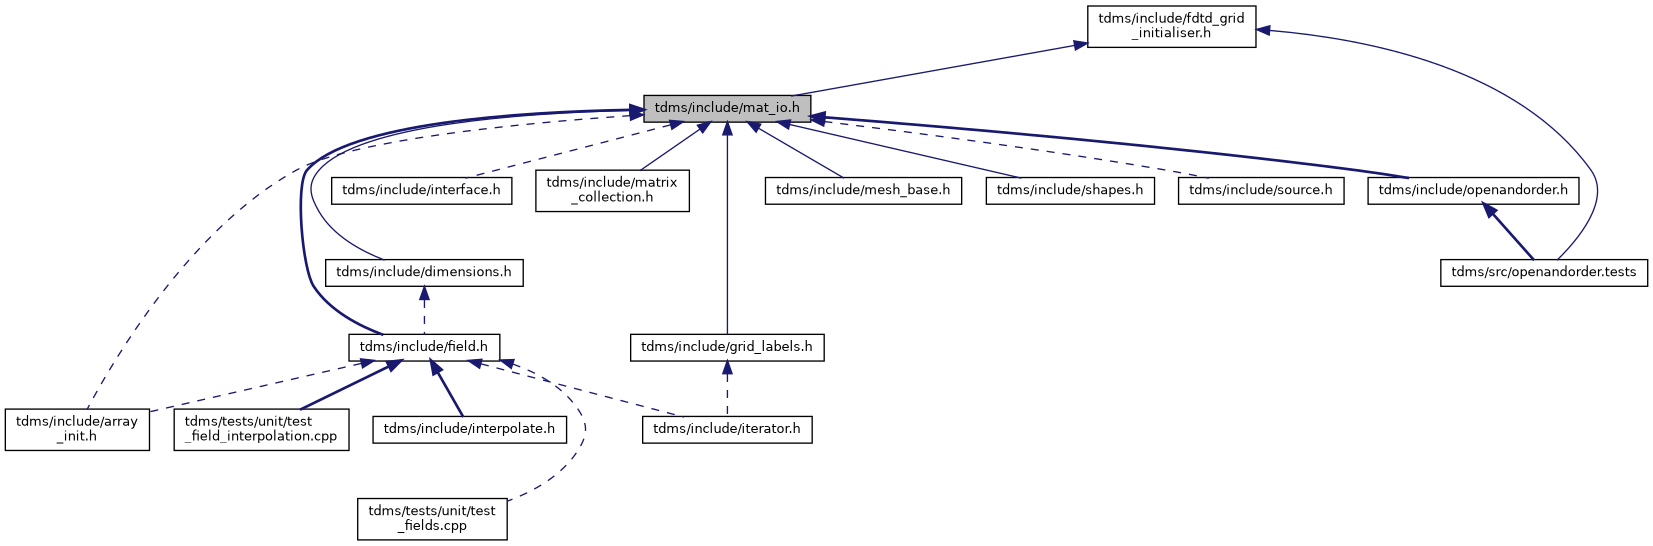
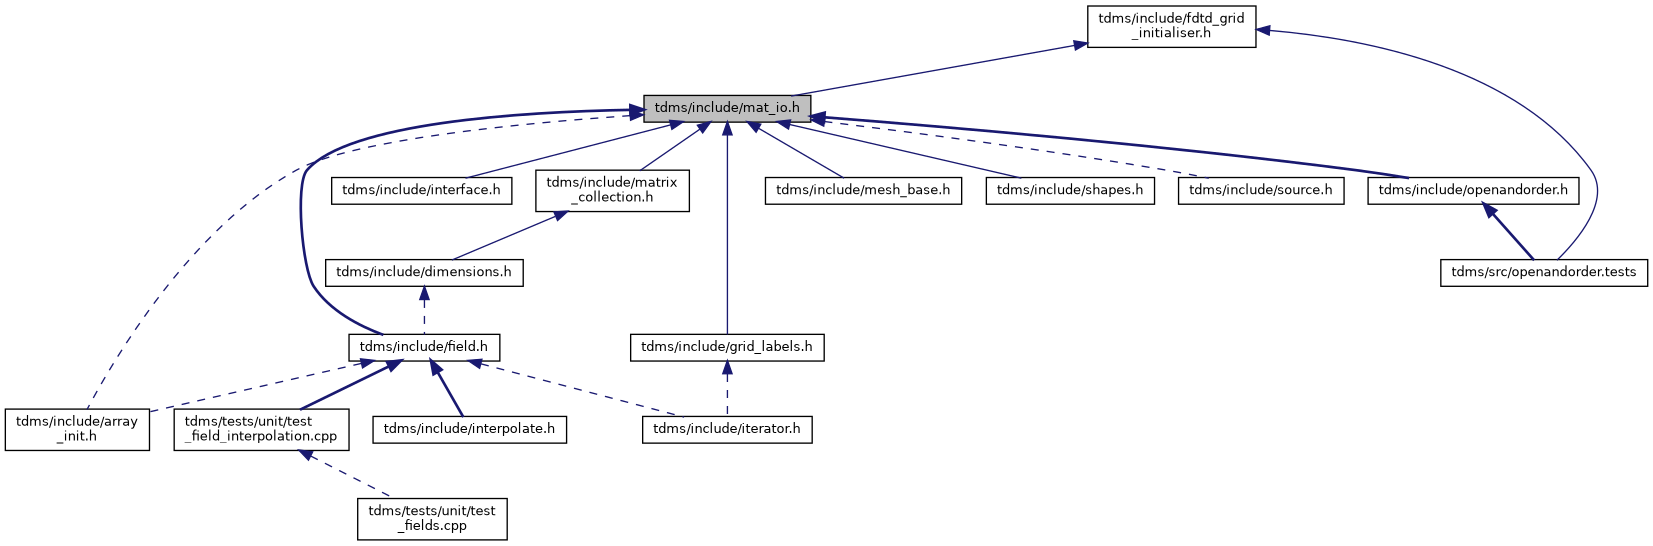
(568, 152) -> (568, 152)
(316, 174) -> (504, 238)
(585, 434) -> (353, 478)
